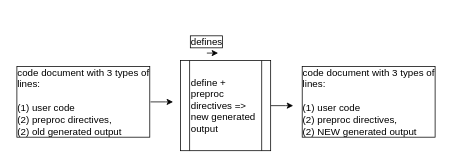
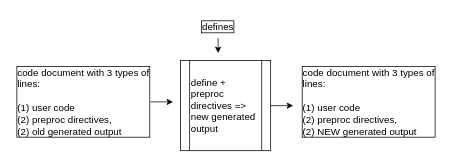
(207, 42) -> (218, 27)
